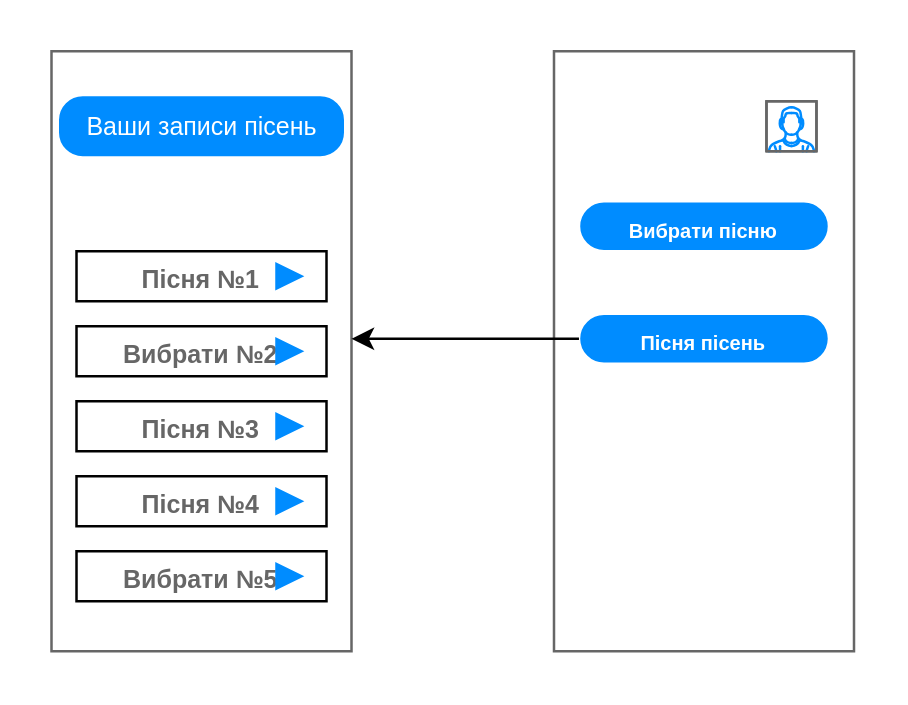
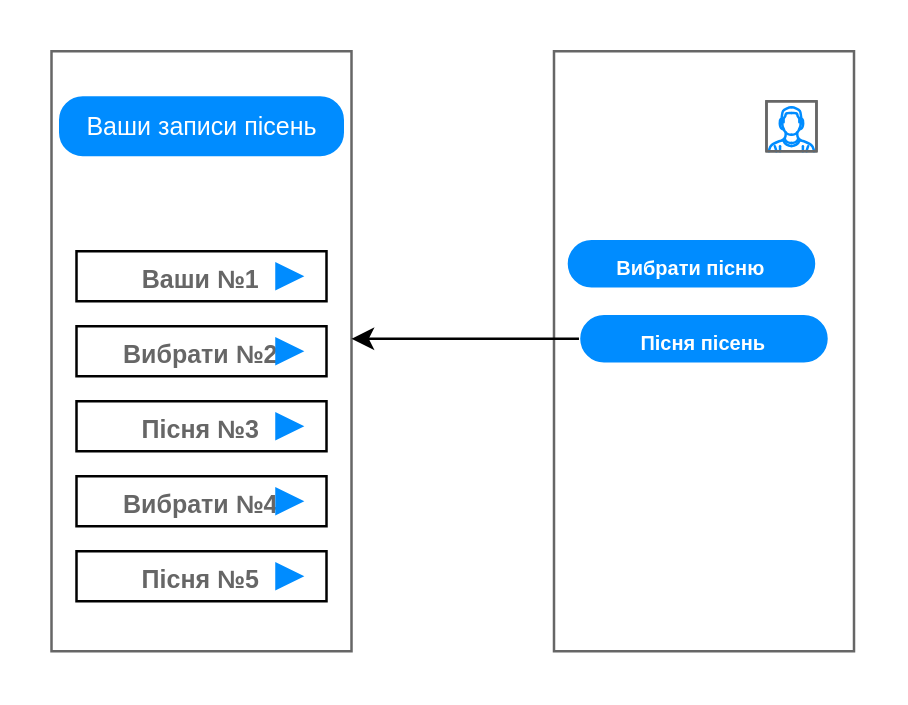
(704, 226) -> (691, 264)
(201, 276) -> (201, 276)
(201, 501) -> (201, 501)
(201, 576) -> (201, 576)
